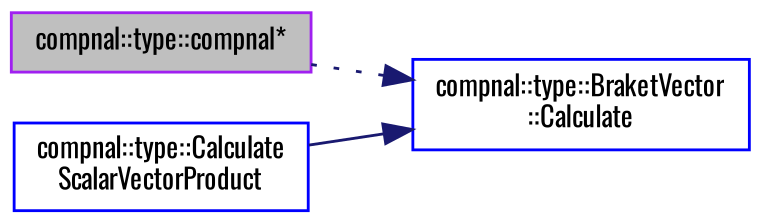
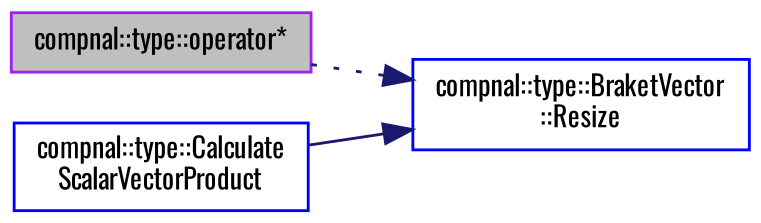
(161, 42) -> (161, 42)
(581, 105) -> (581, 105)
